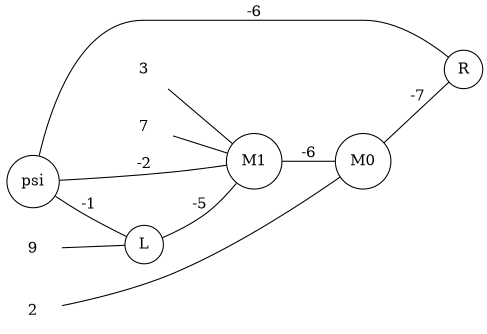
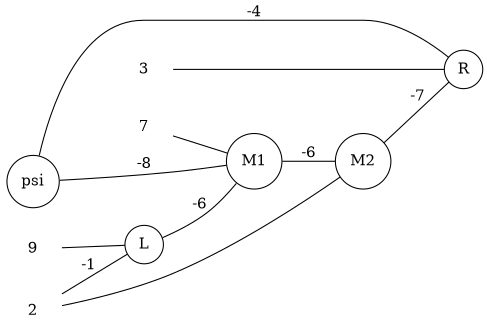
(254, 12) -> (254, 12)
(200, 116) -> (309, 69)
(363, 161) -> (363, 161)
(144, 164) -> (144, 164)
(200, 205) -> (200, 205)
(90, 218) -> (95, 274)
